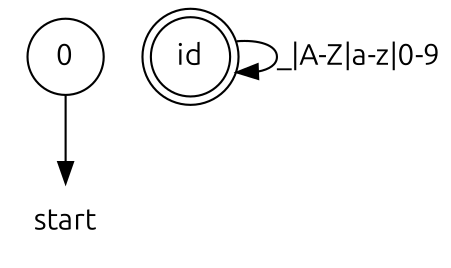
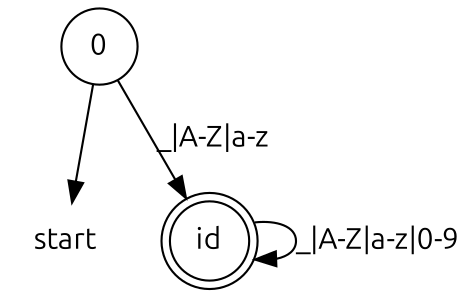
none -> (146, 130)
